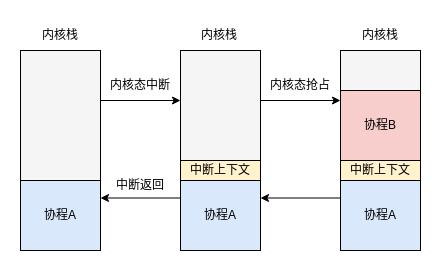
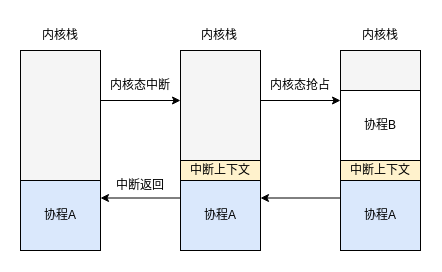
(381, 126) -> (381, 126)
